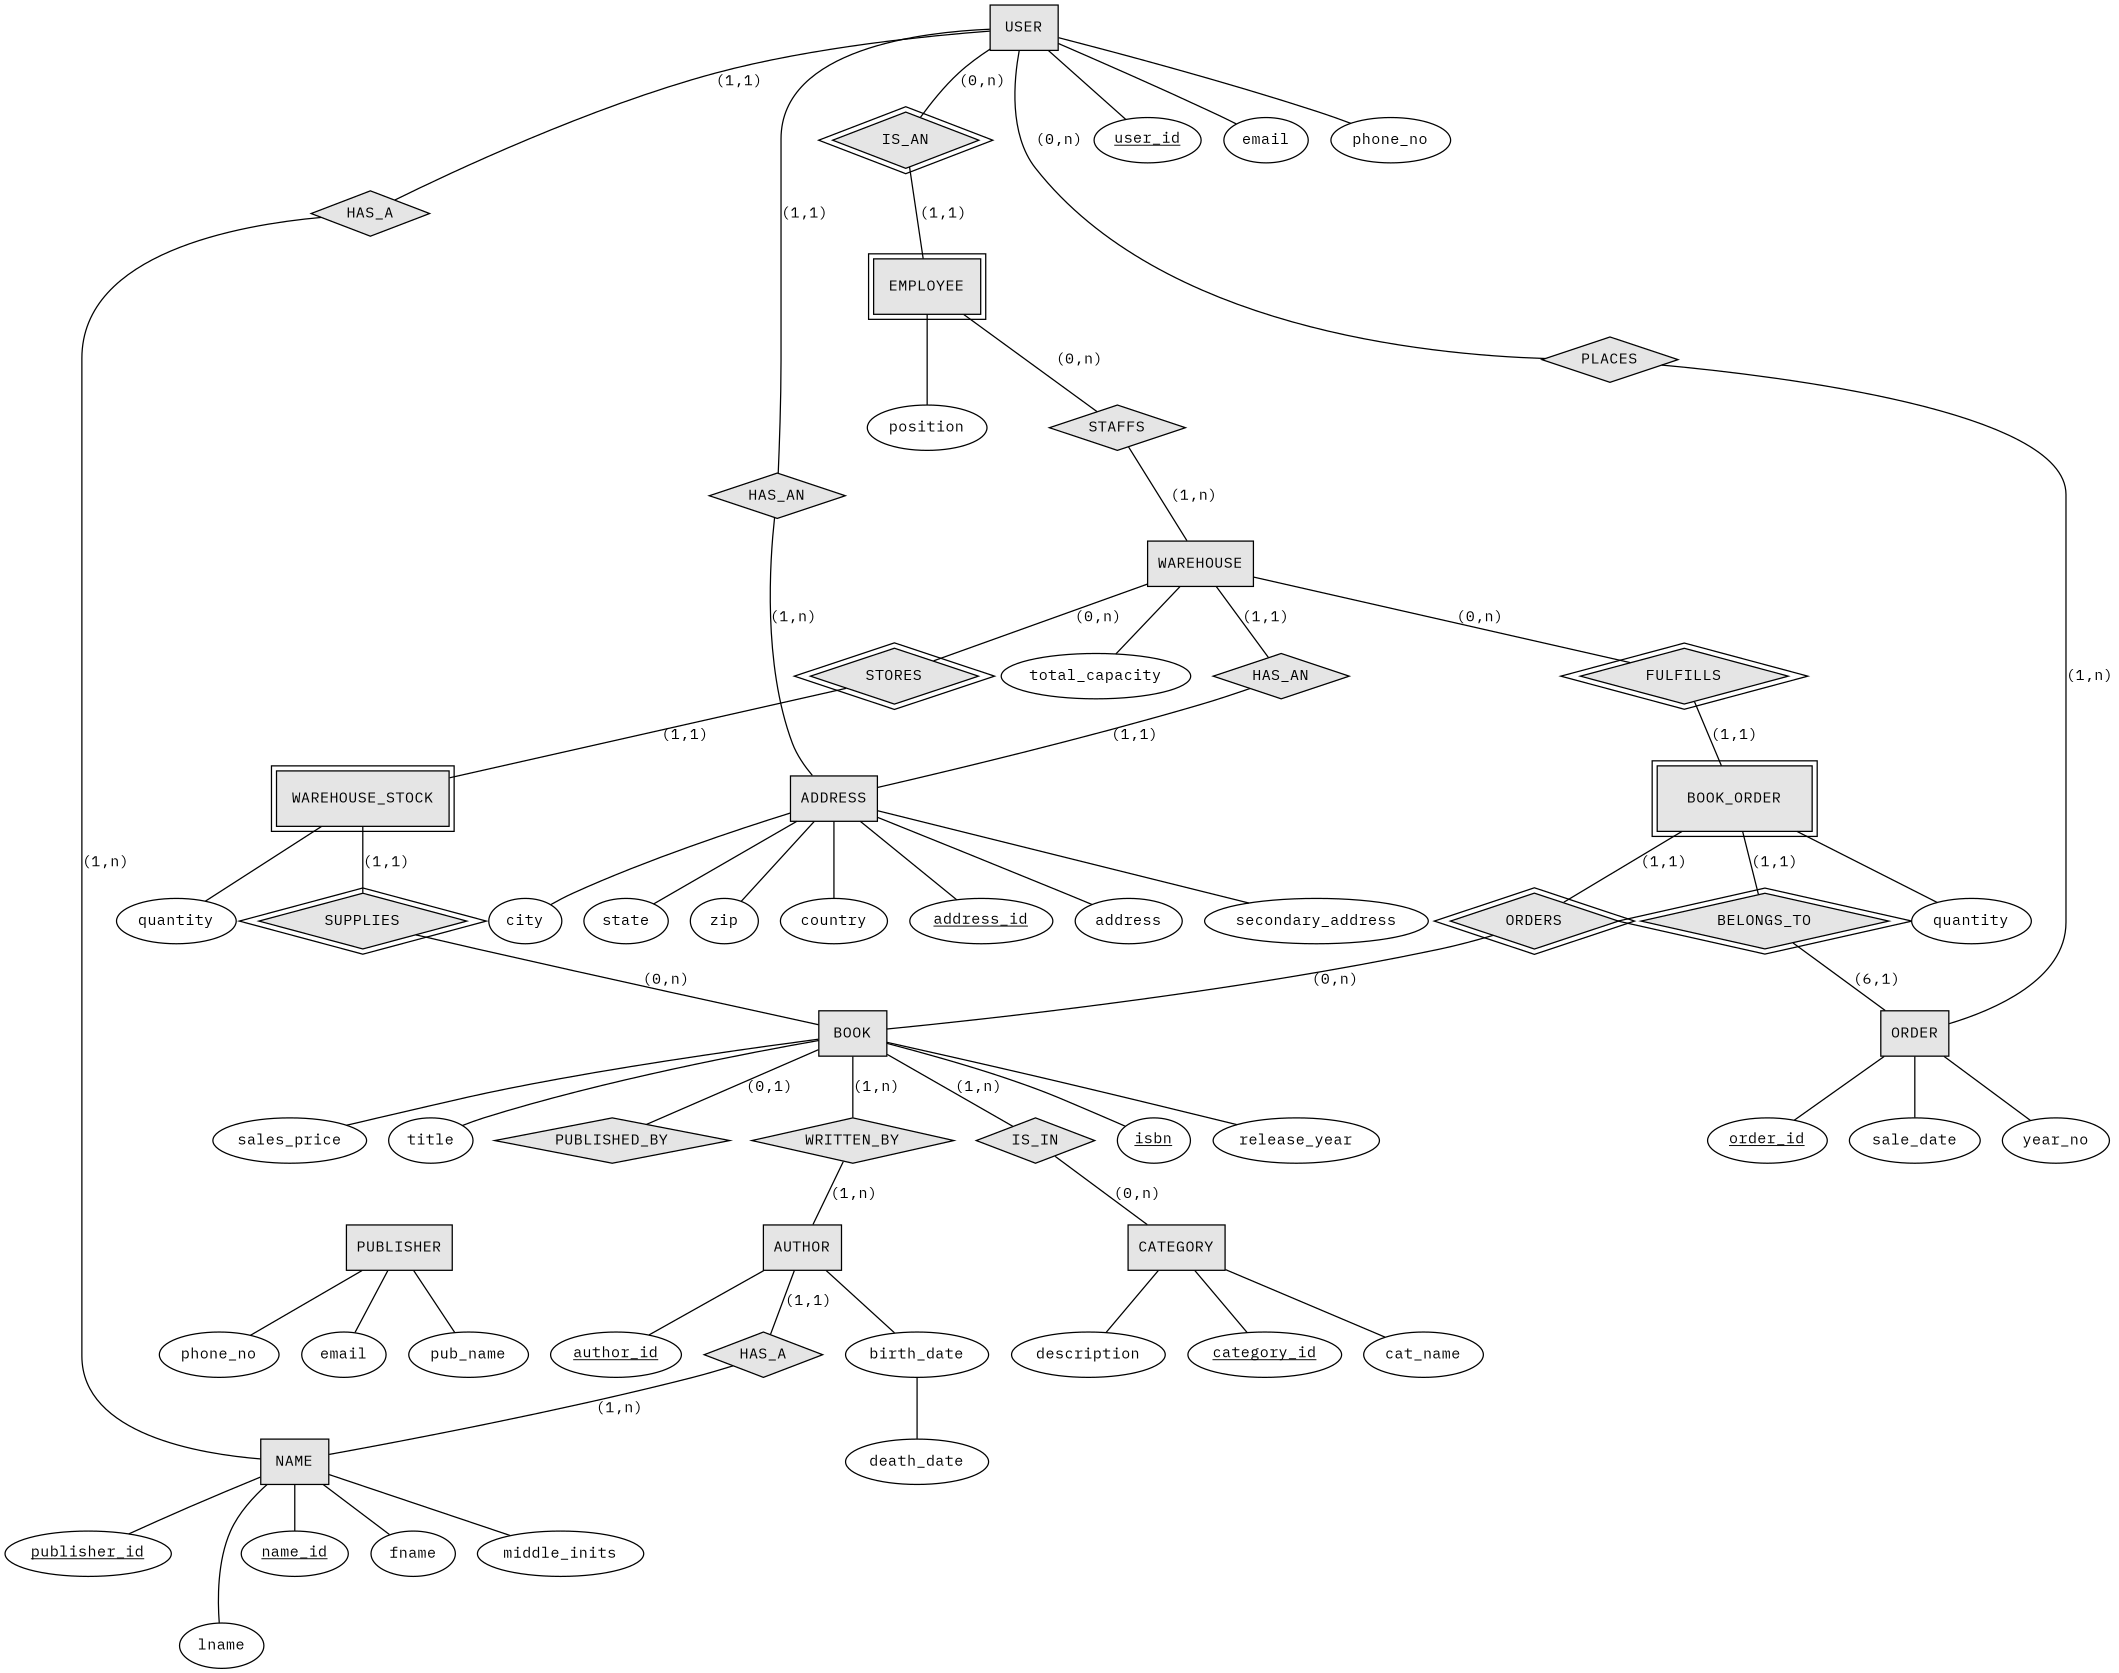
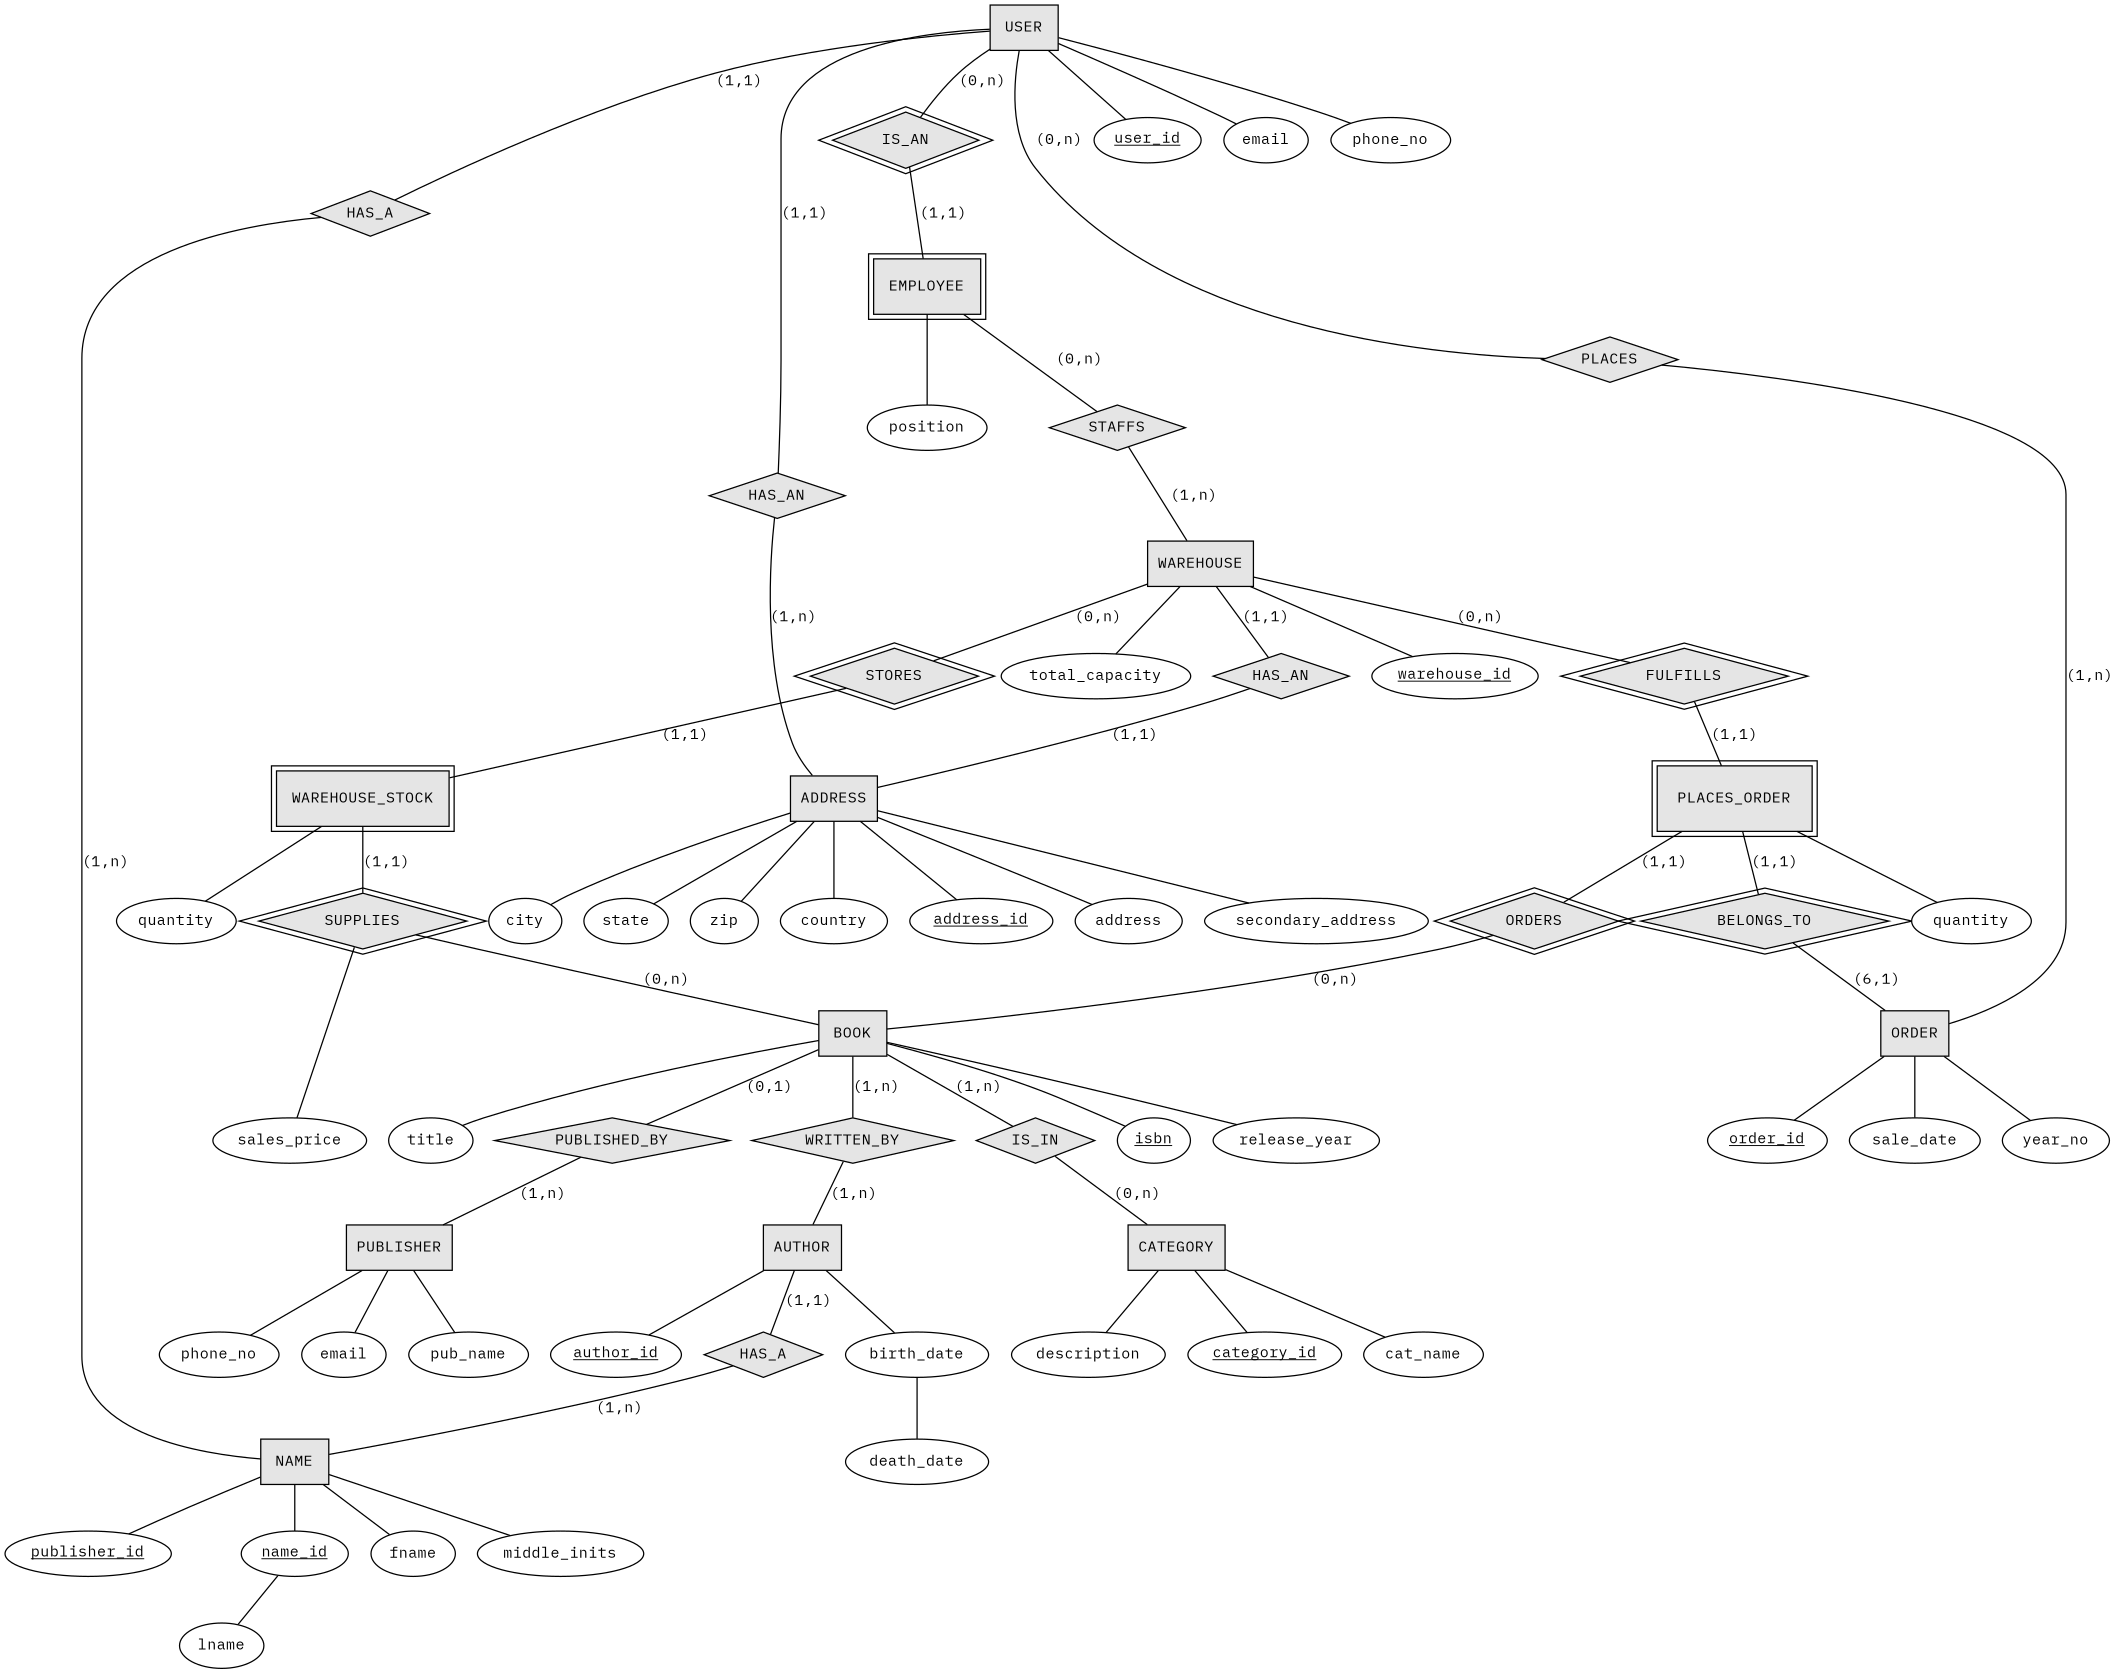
none -> (1455, 676)
(1735, 799) -> (1735, 799)
(581, 1075) -> (326, 1033)
none -> (512, 1191)
(225, 1547) -> (258, 1600)
